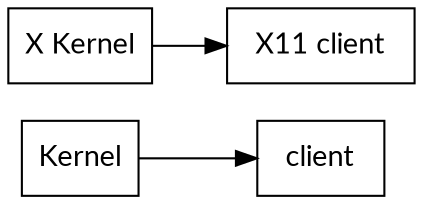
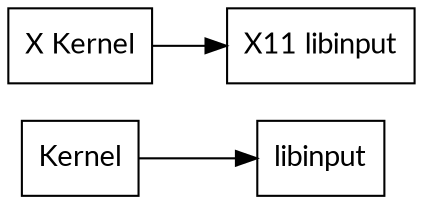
(321, 46) -> (321, 46)
(321, 158) -> (321, 158)
